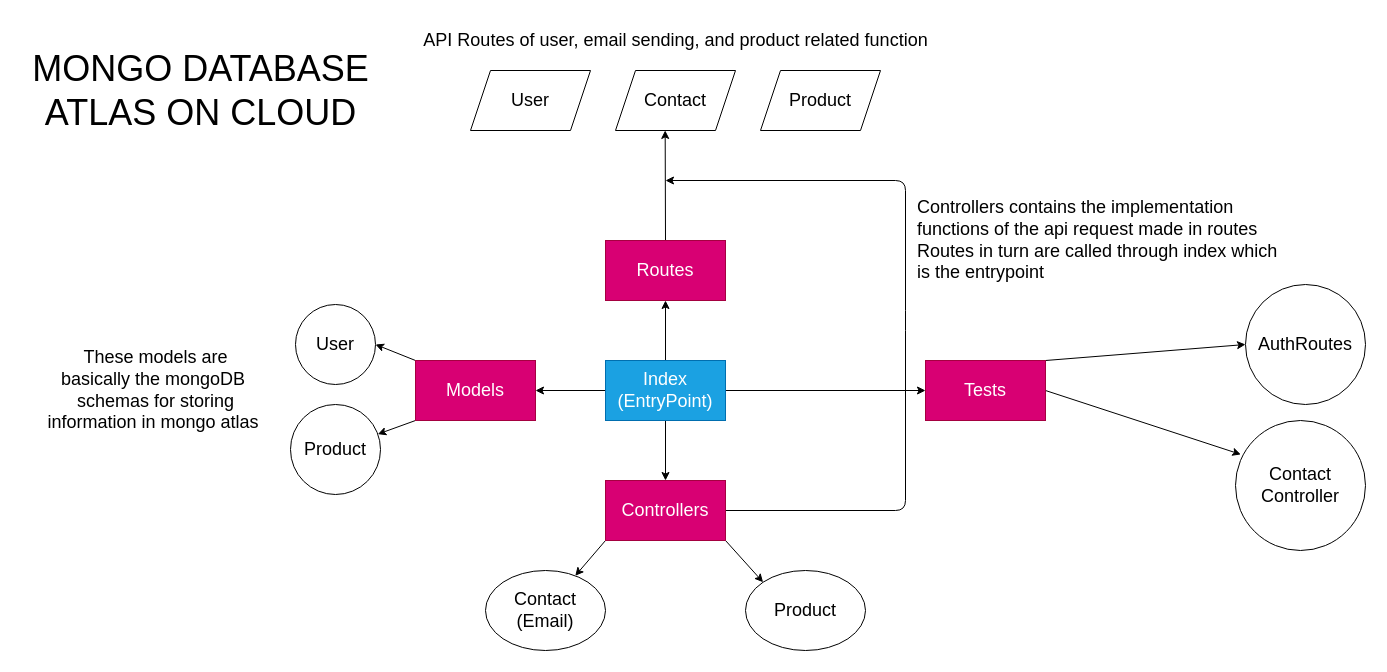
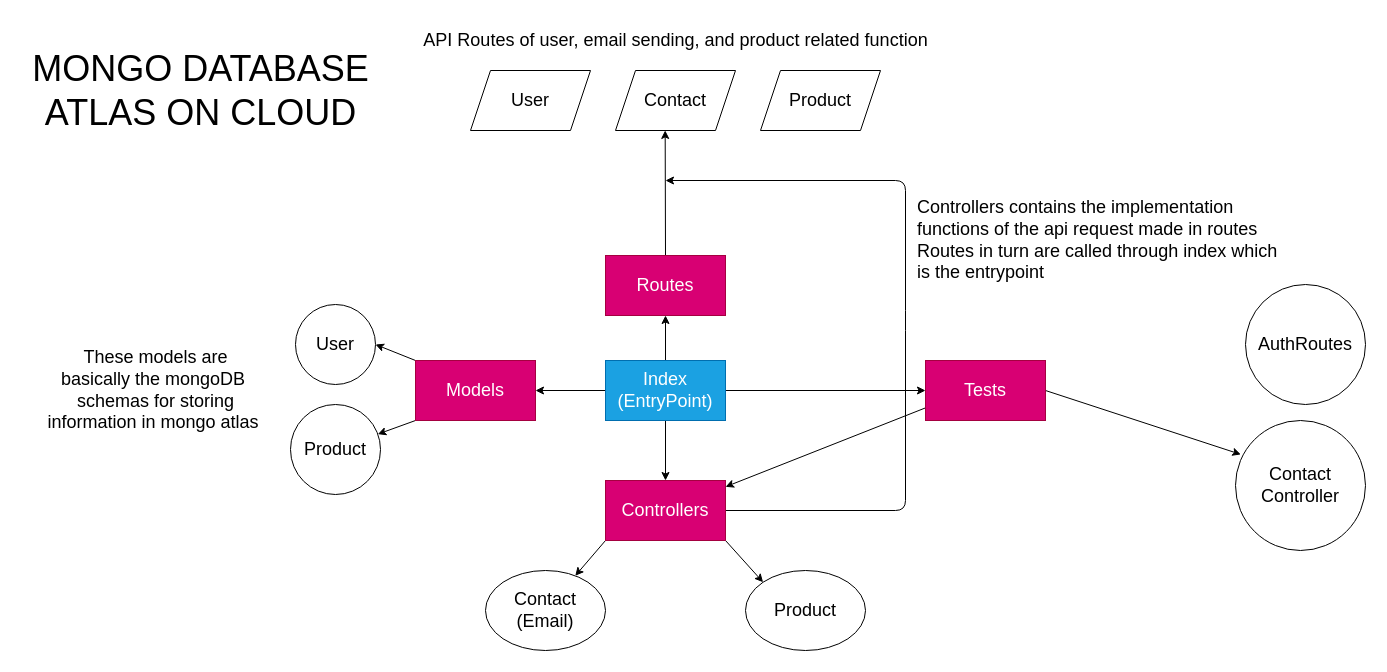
(666, 271) -> (666, 286)
(1142, 353) -> (829, 446)
